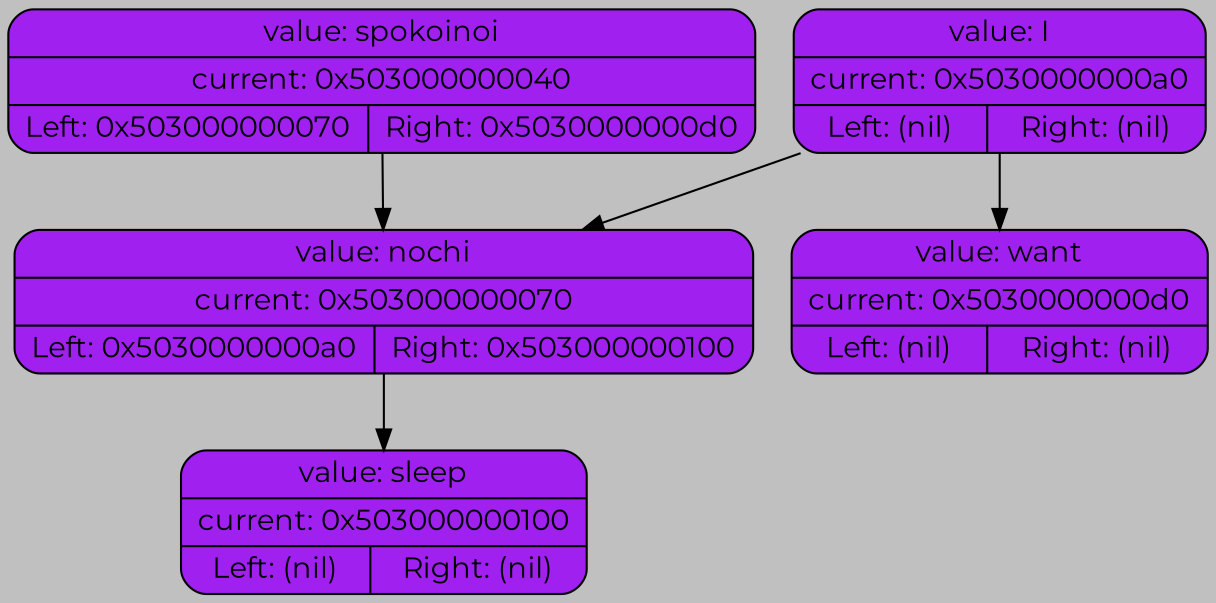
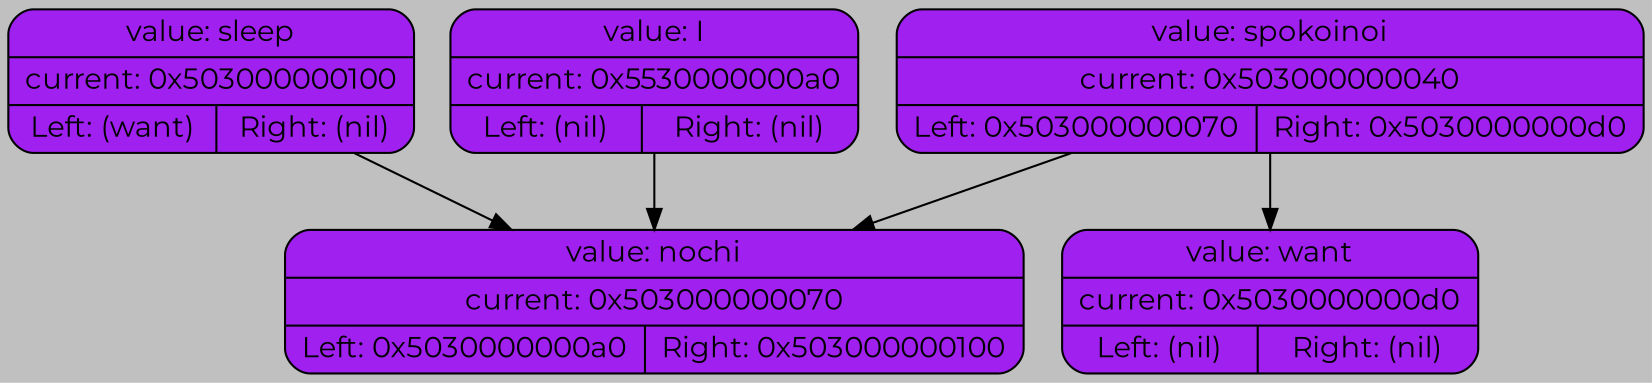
(1000, 80) -> (654, 80)
(1000, 181) -> (1270, 181)
(384, 402) -> (423, 187)
(276, 569) -> (112, 128)
